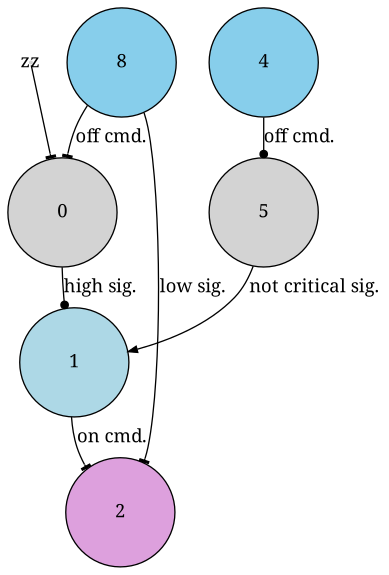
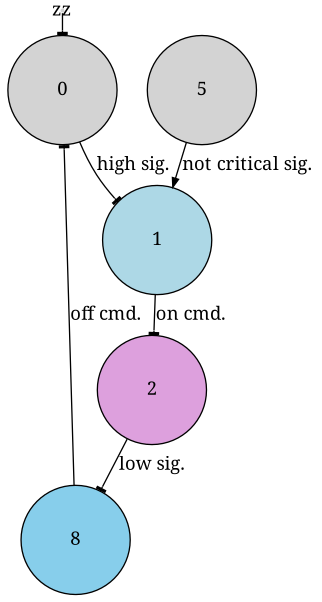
(264, 62) -> none
(63, 284) -> (95, 172)
(159, 286) -> (115, 463)
